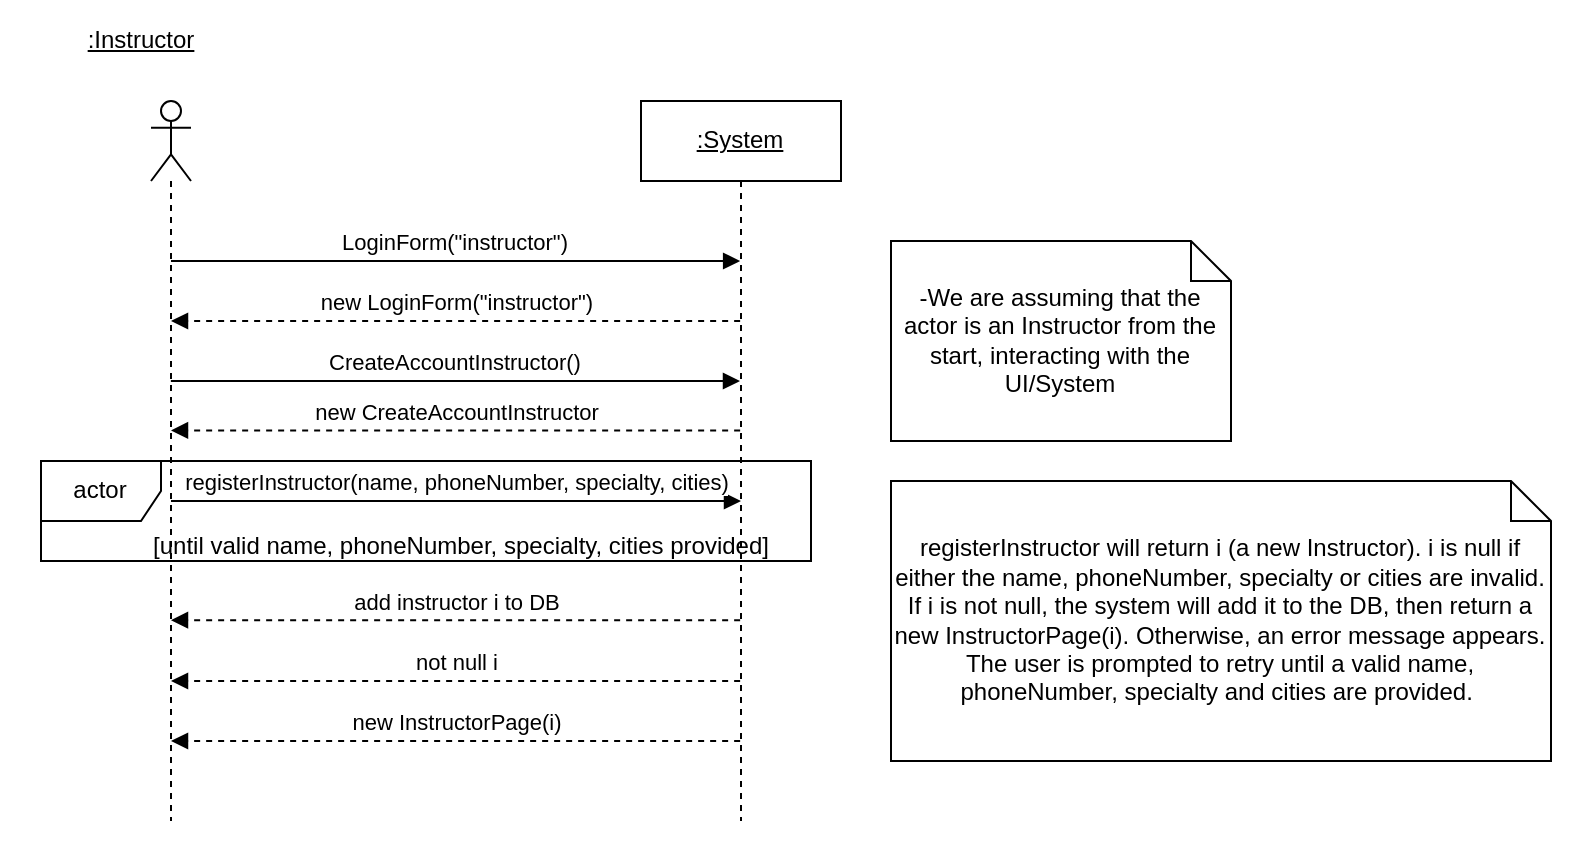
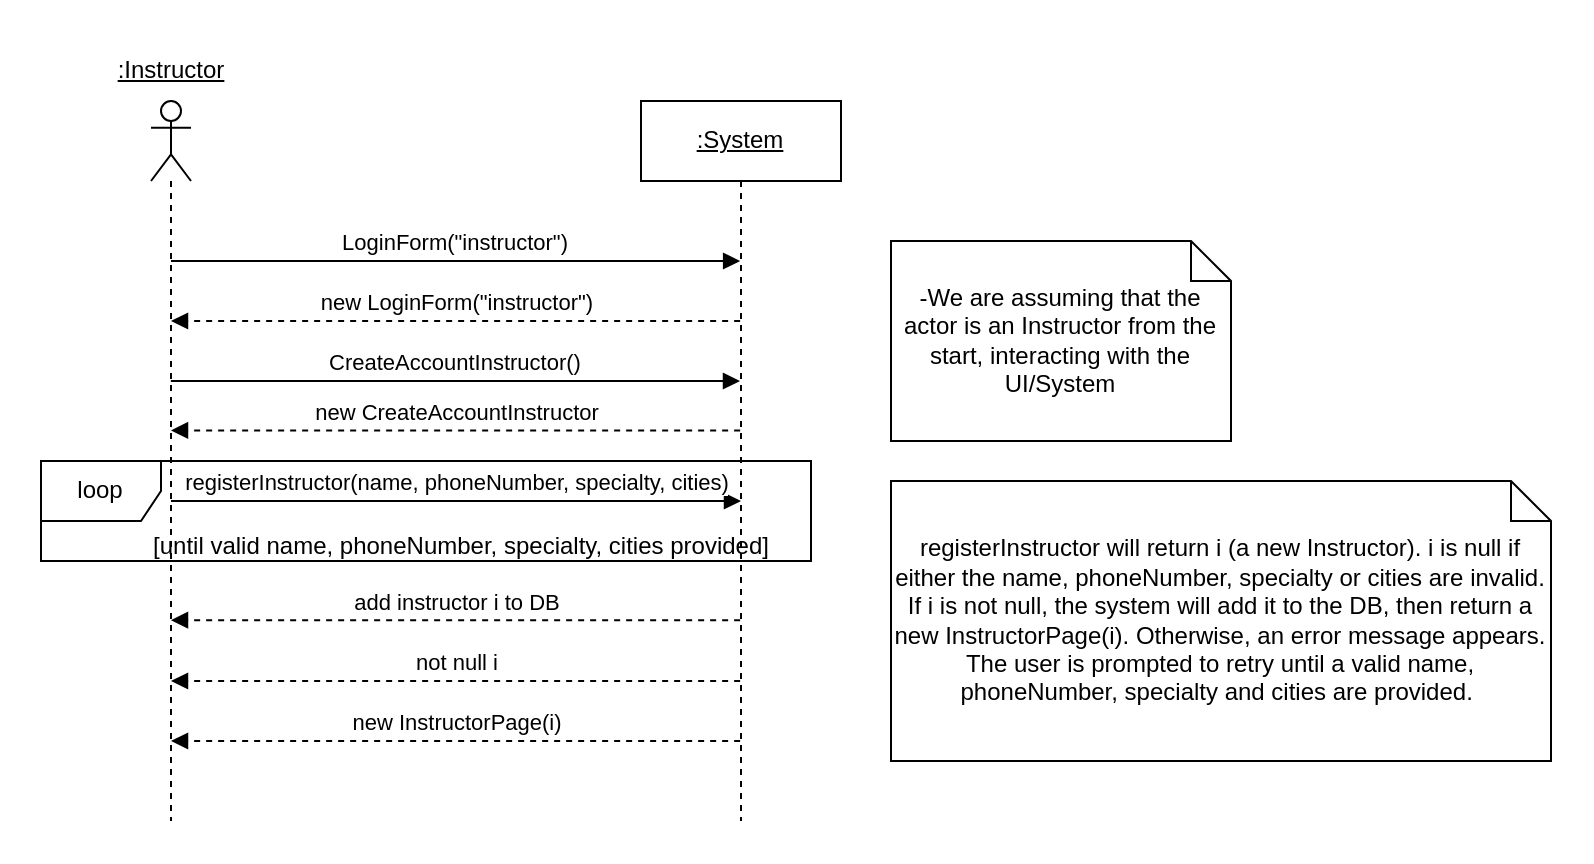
(141, 41) -> (171, 71)
(101, 491) -> (101, 491)
